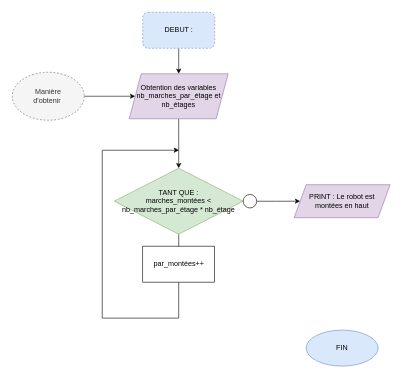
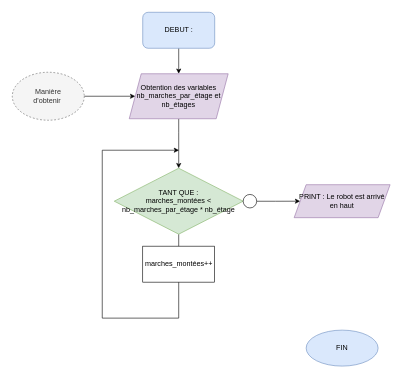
(179, 30) -> (179, 30)
(342, 201) -> (342, 201)
(179, 264) -> (179, 264)
